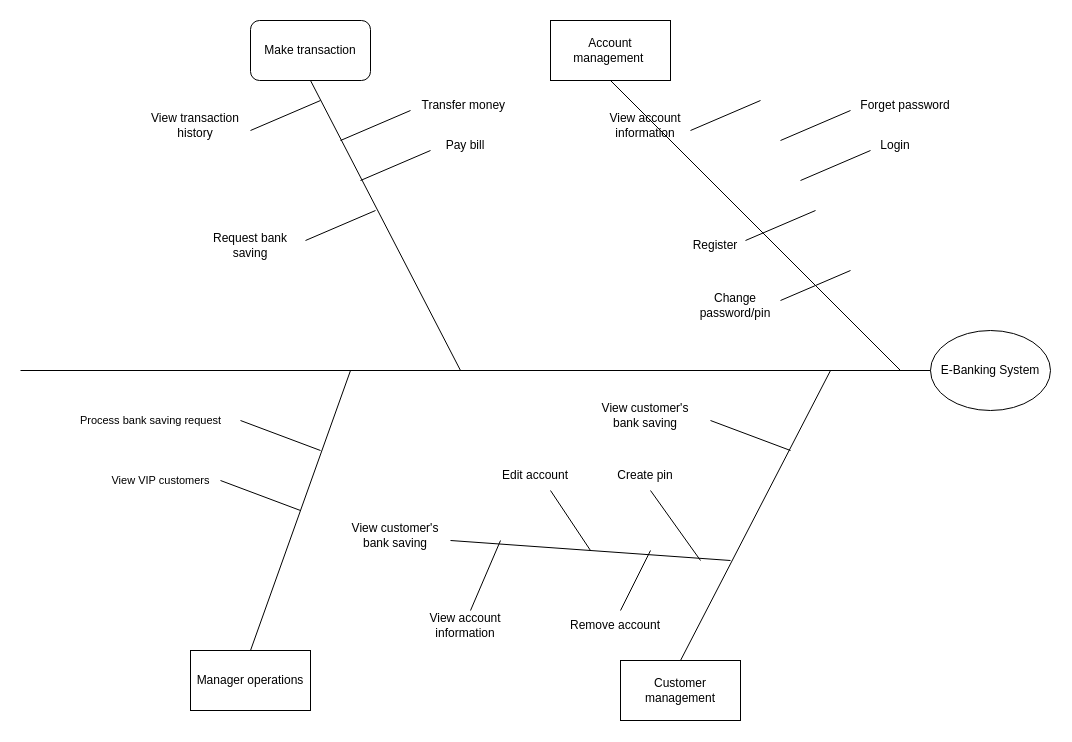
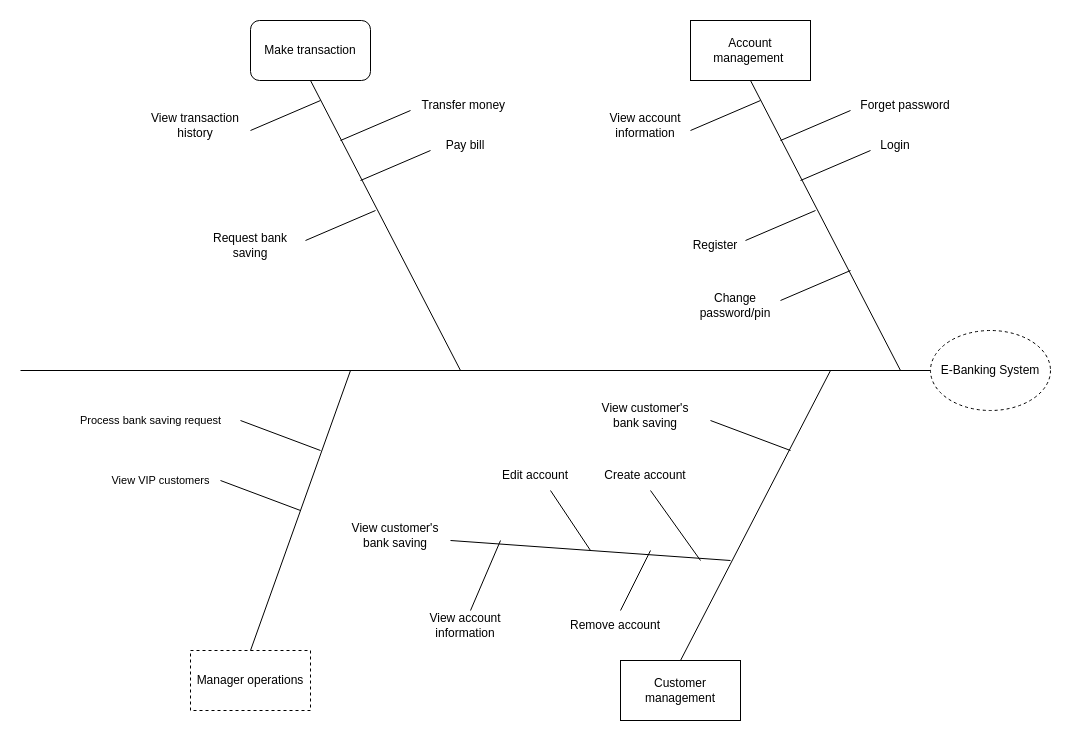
(611, 51) -> (751, 51)
(991, 371) -> (991, 371)
(646, 476) -> (646, 476)
(251, 681) -> (251, 681)
